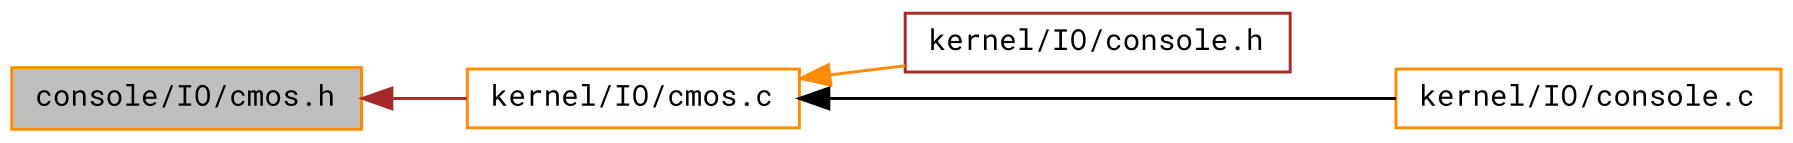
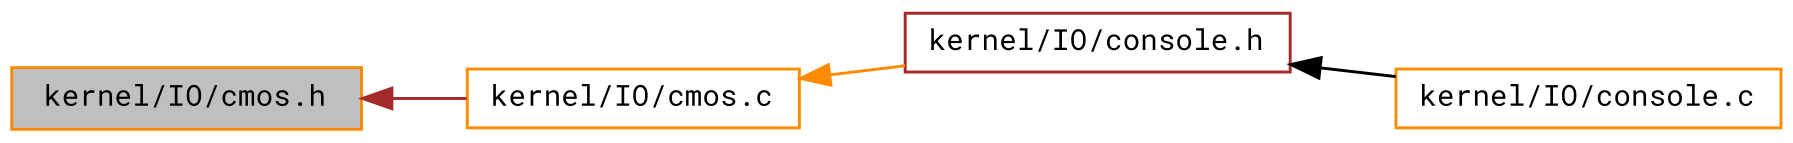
(187, 98) -> (187, 98)
(1113, 98) -> (1358, 72)
